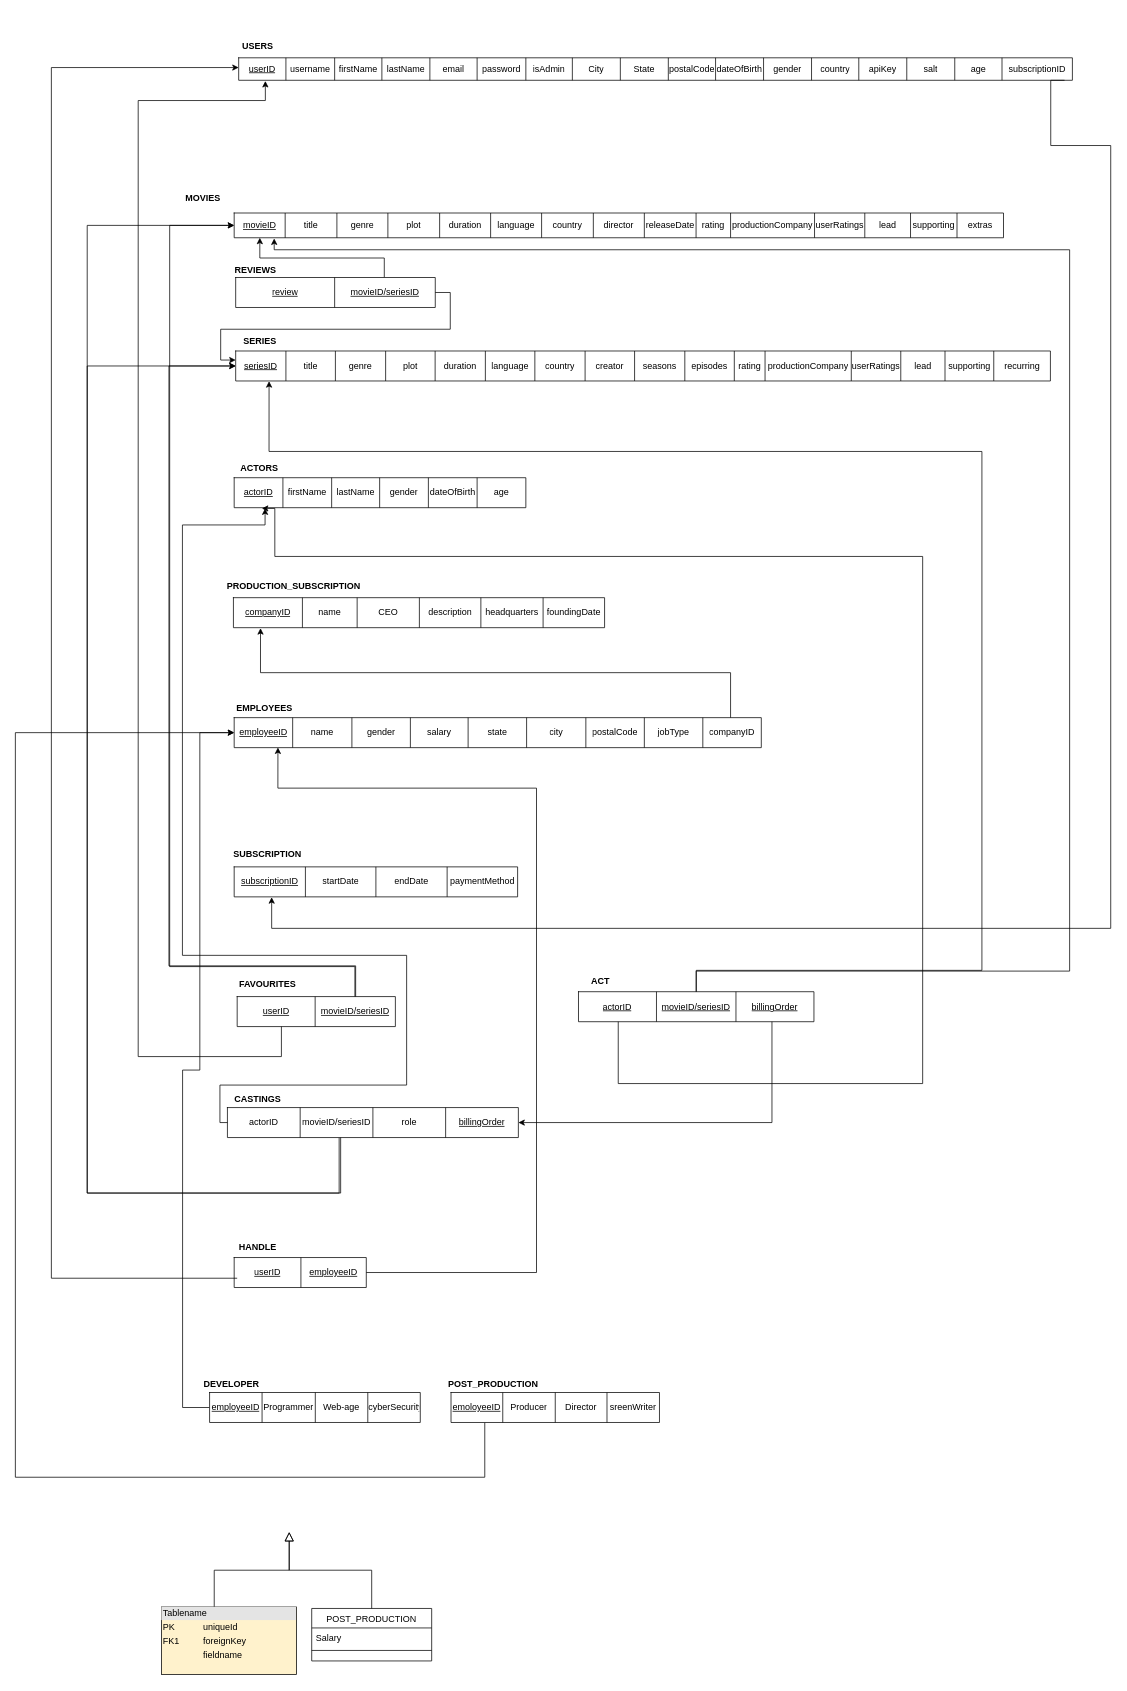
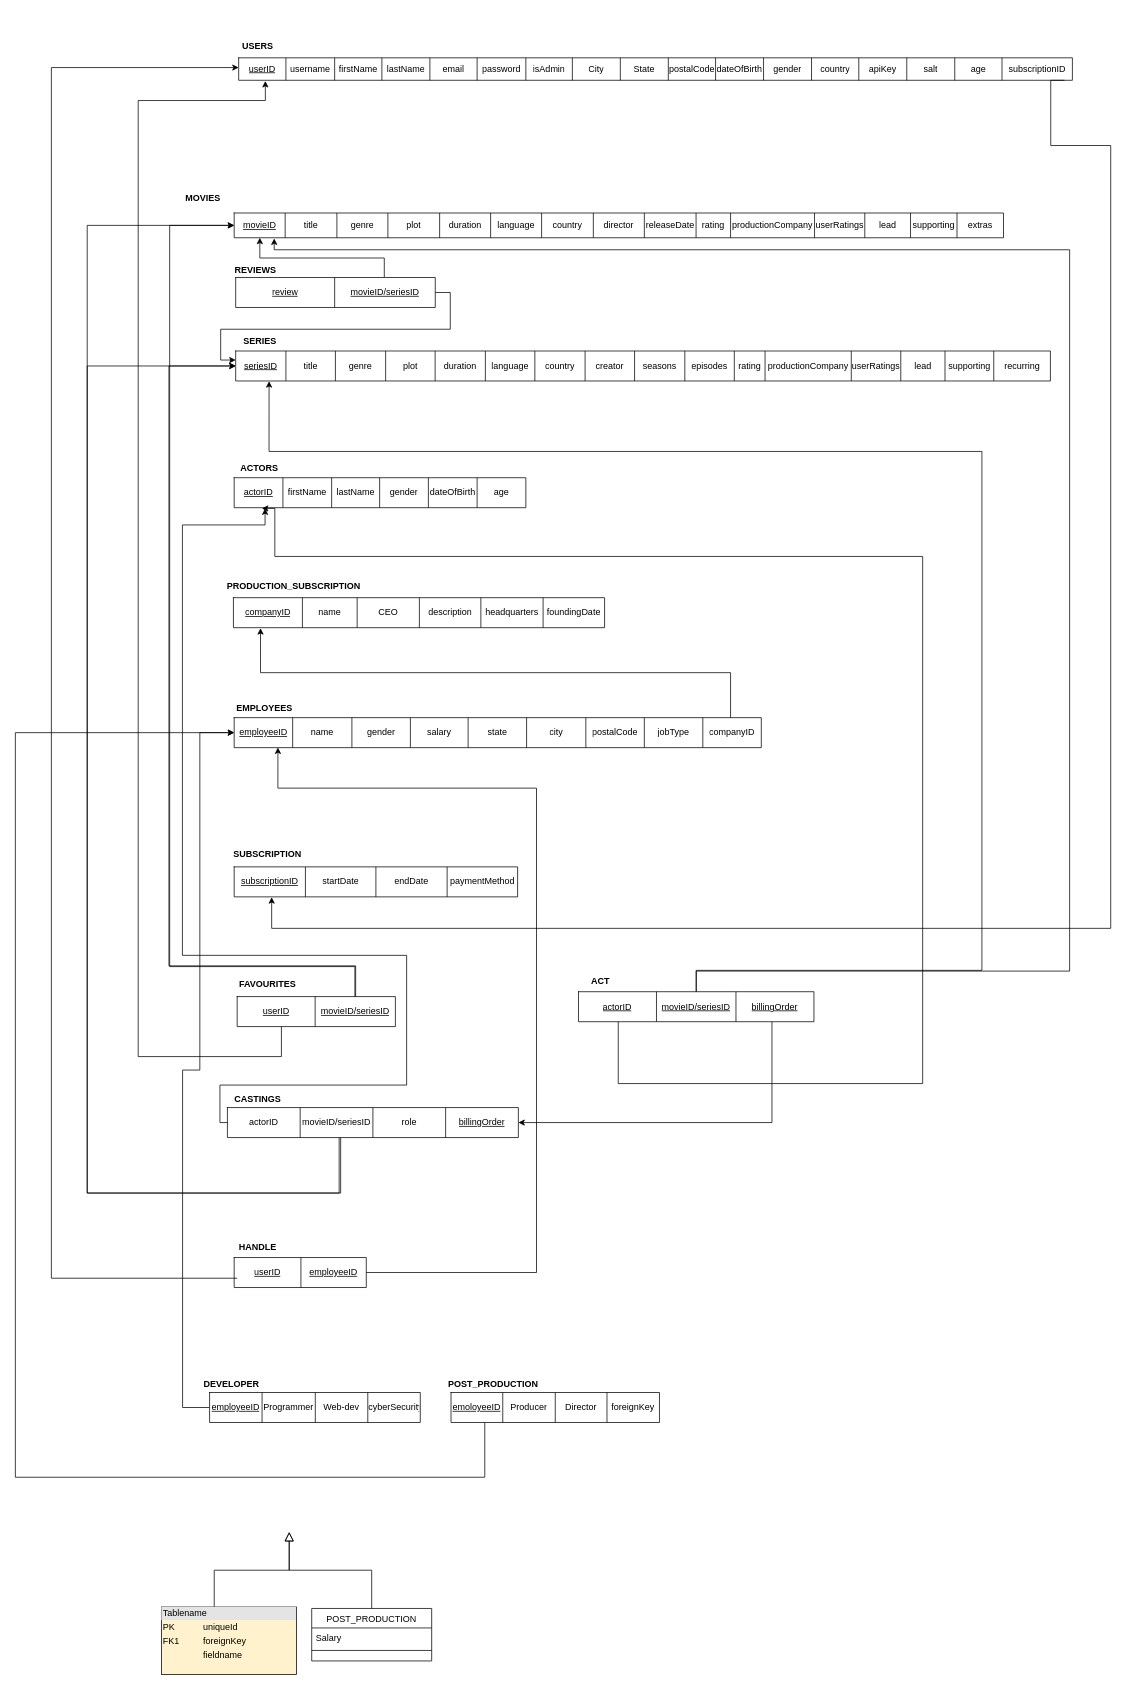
(342, 1407) -> (342, 1407)
(633, 1407) -> (633, 1407)
